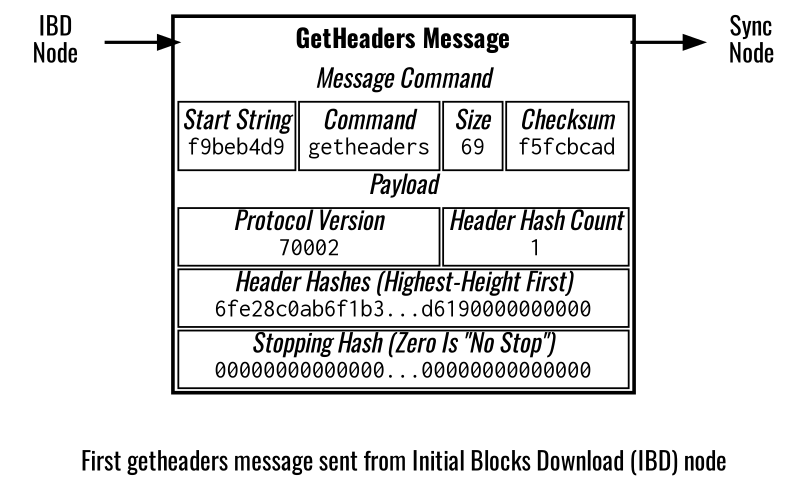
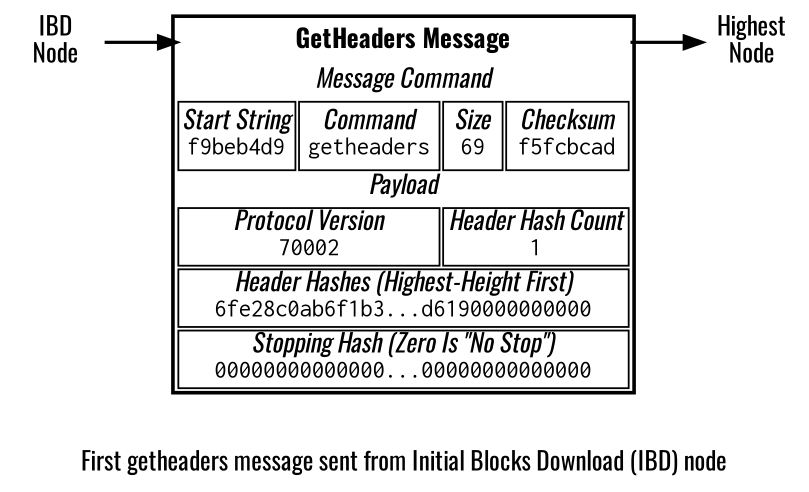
(752, 42) -> (752, 42)
